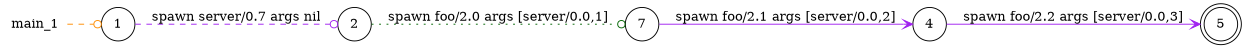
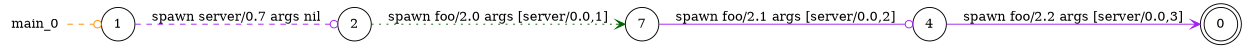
(35, 24) -> (35, 24)
(495, 24) -> (494, 24)
(781, 24) -> (782, 24)
(1221, 24) -> (1221, 24)
